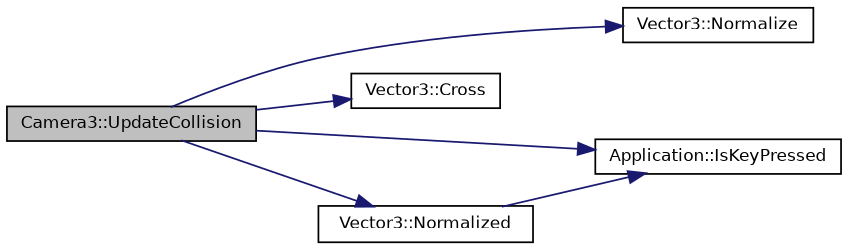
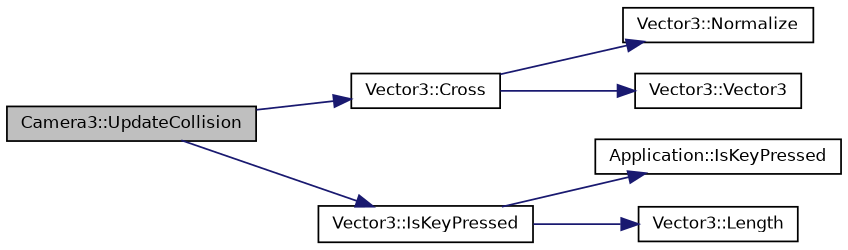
(384, 46) -> (564, 60)
none -> (718, 91)
(417, 140) -> none
(426, 224) -> (426, 224)
none -> (718, 224)
